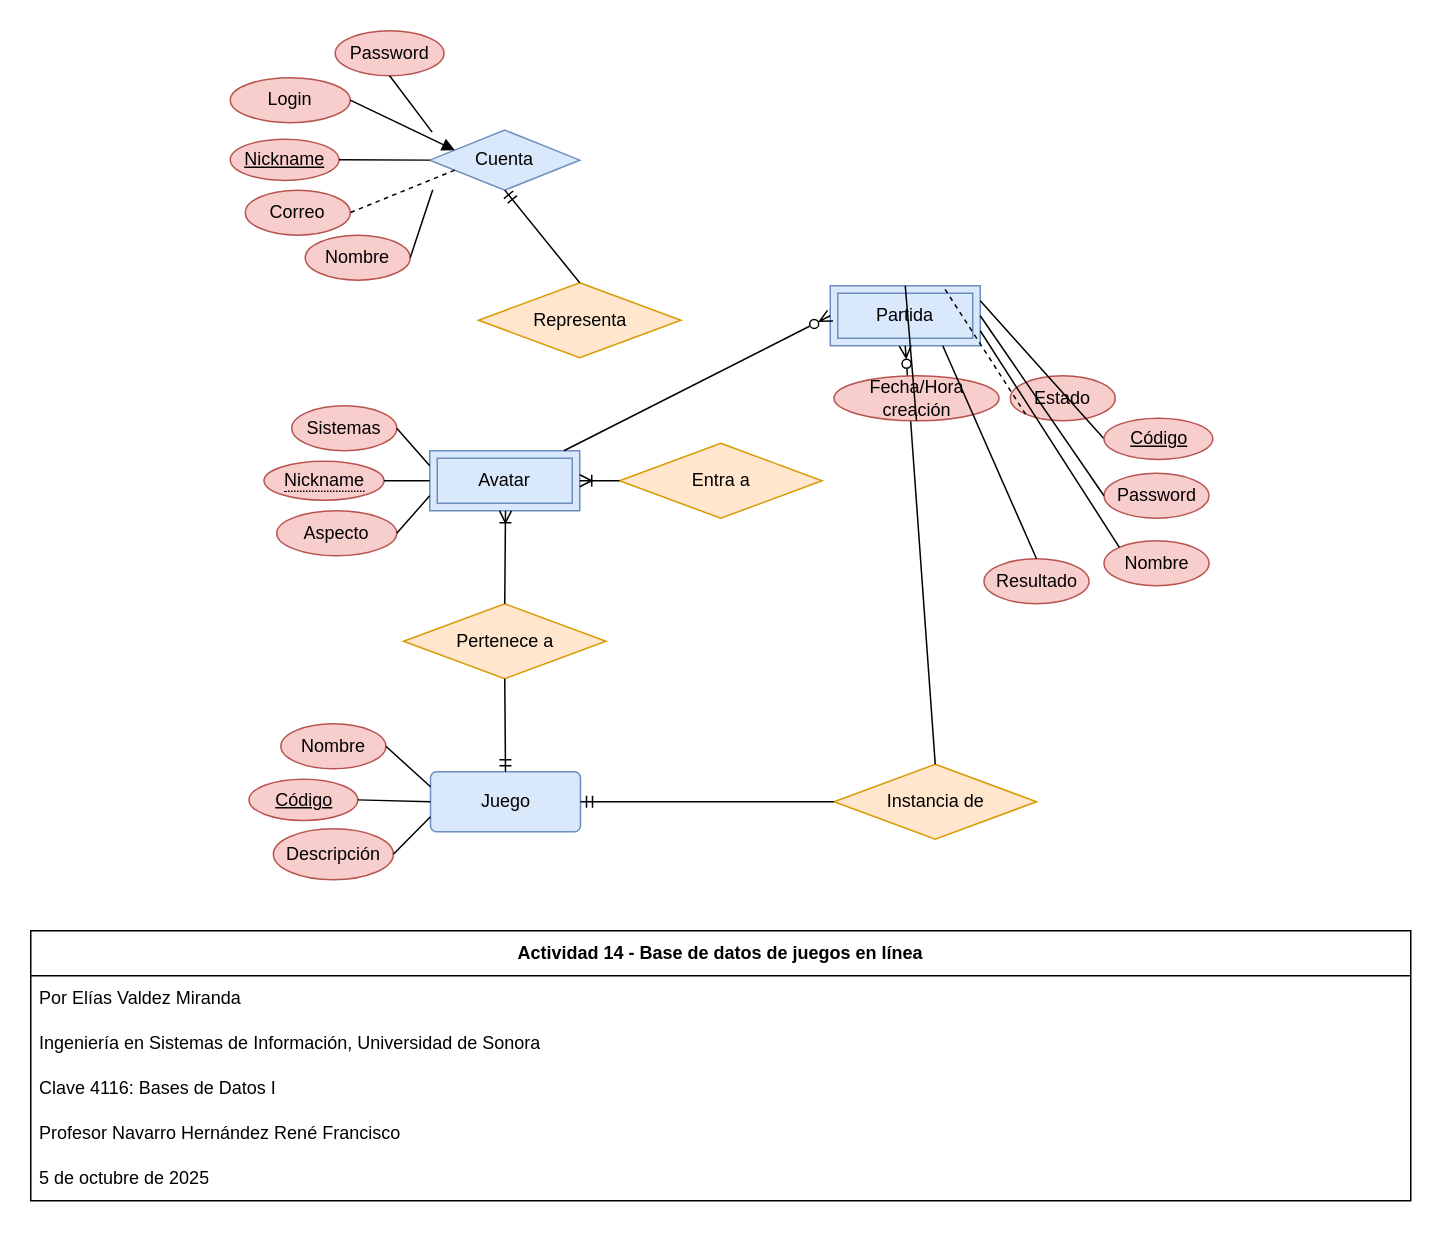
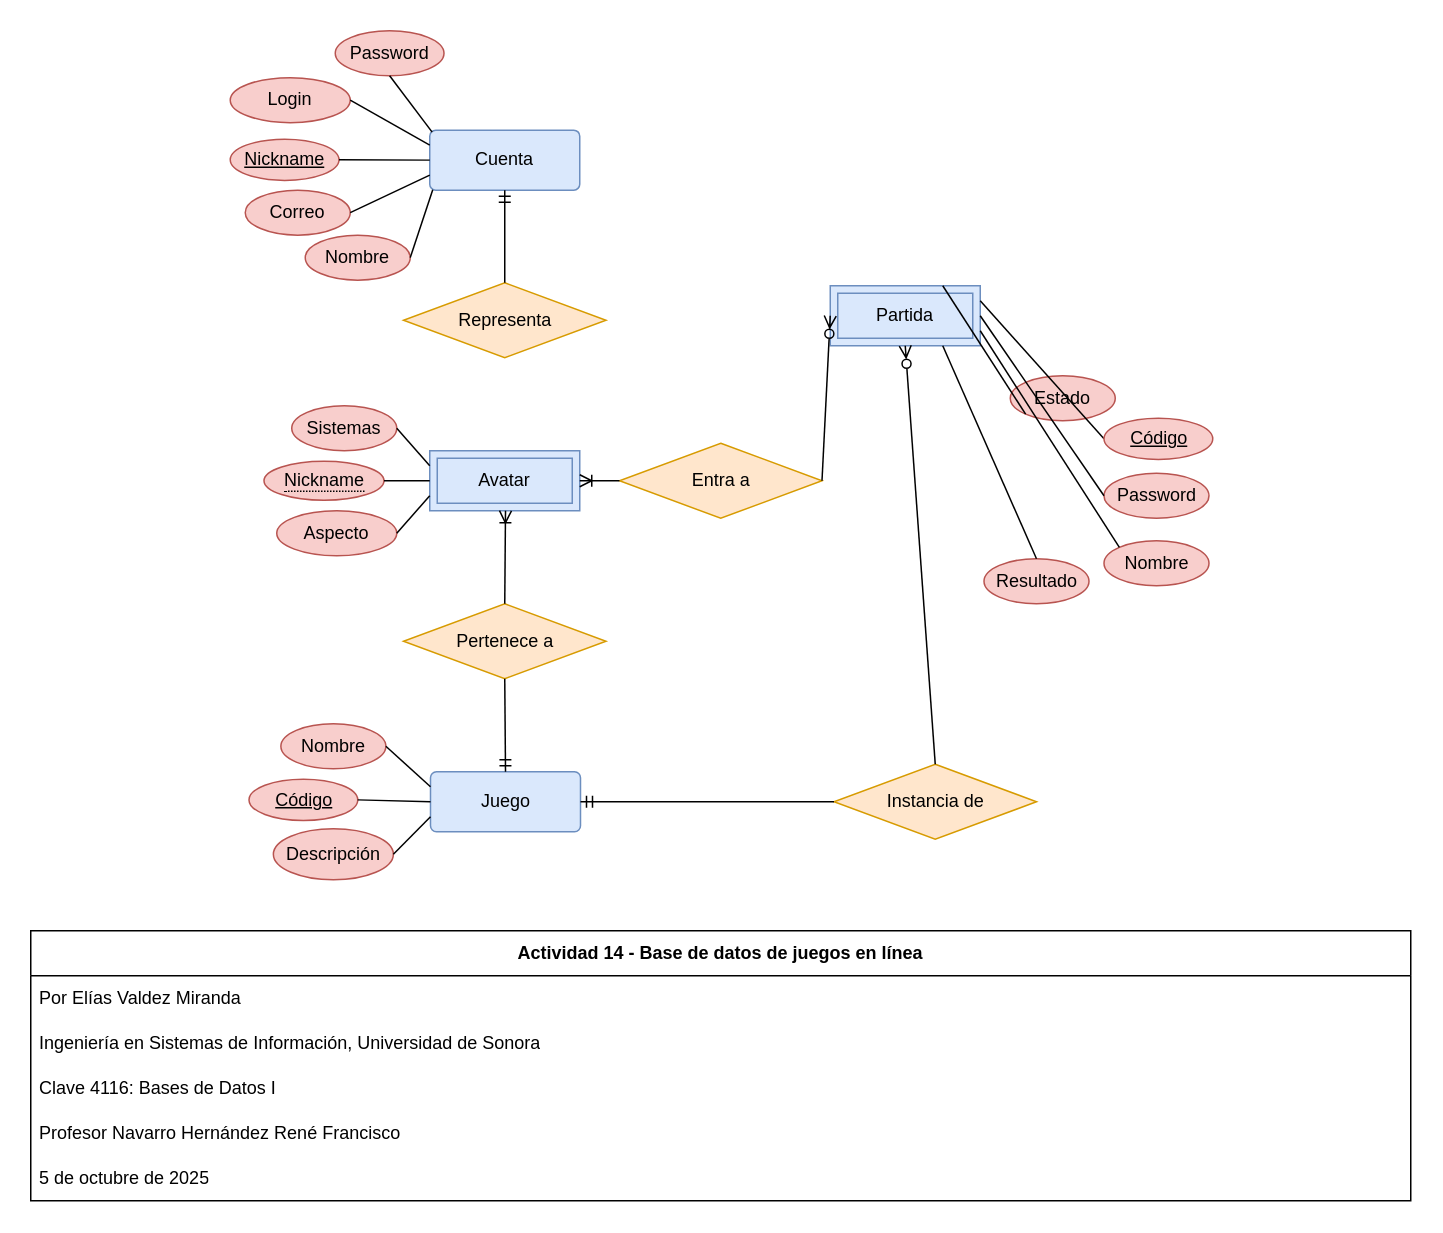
(399, 124) -> (392, 124)
(505, 160) -> (505, 160)
(404, 191) -> (391, 193)
(580, 320) -> (505, 320)
(983, 348) -> (983, 348)
(911, 354) -> none
(687, 388) -> (826, 409)
(917, 398) -> none
